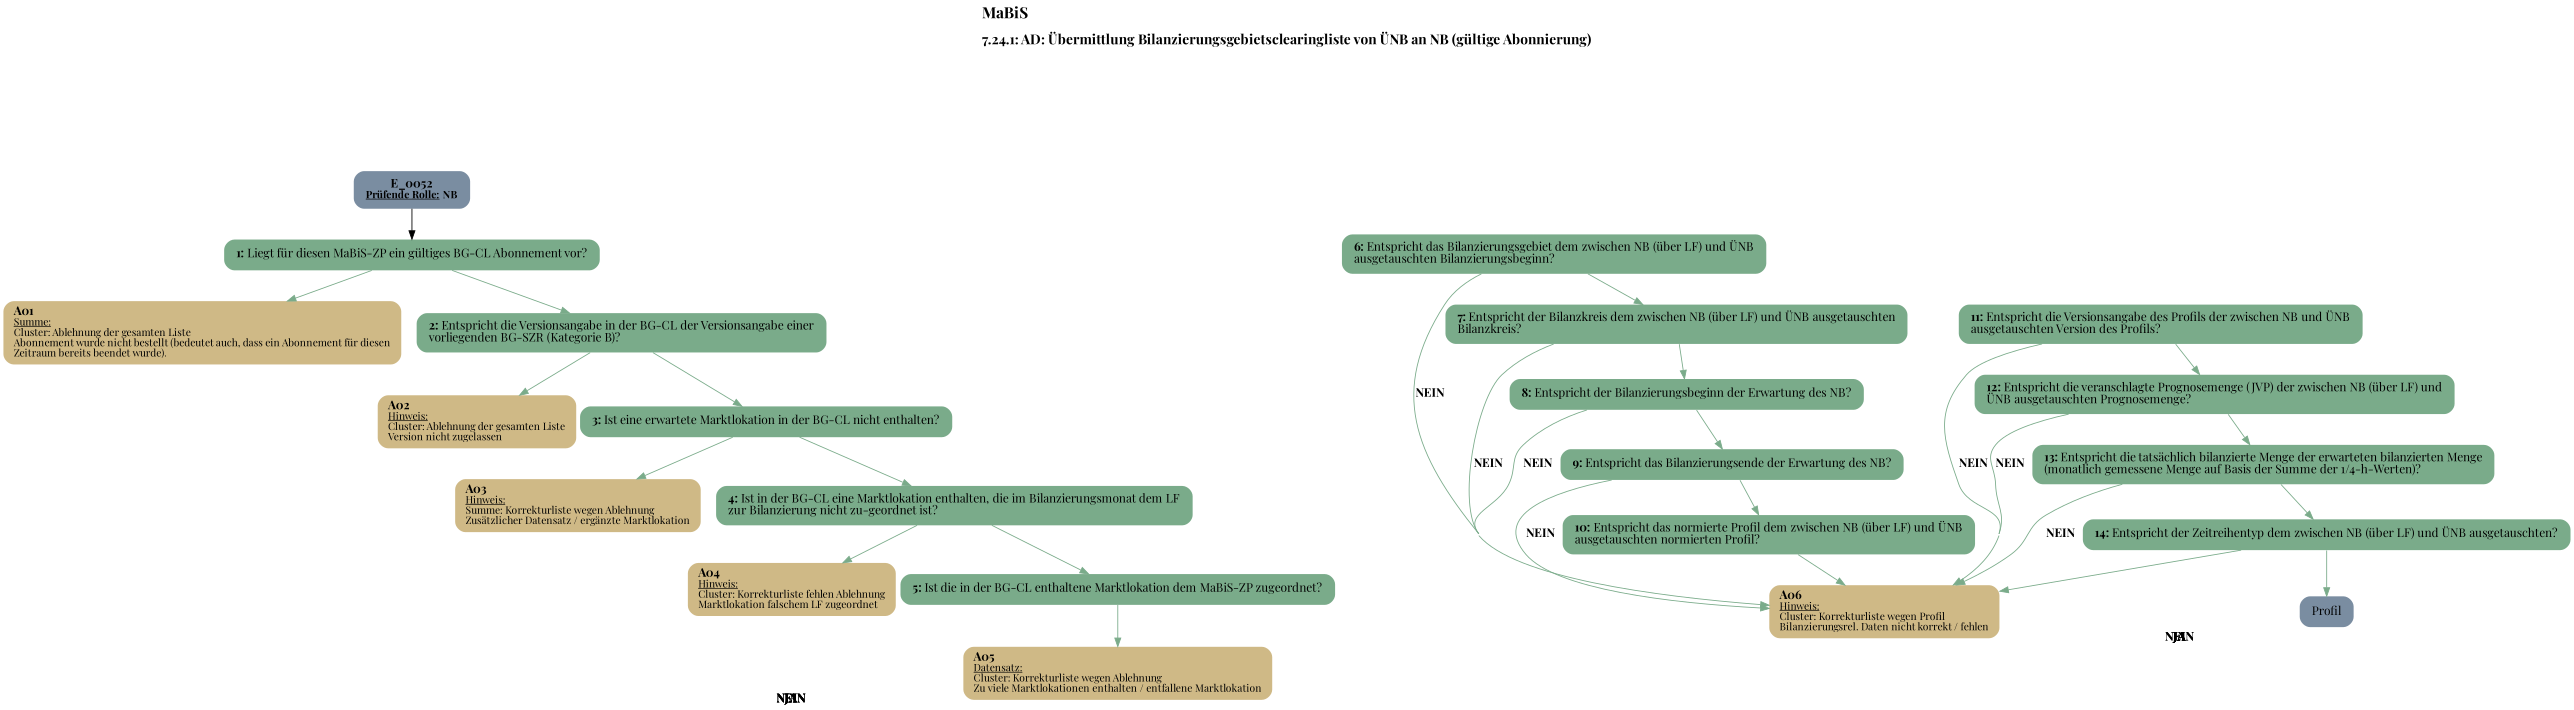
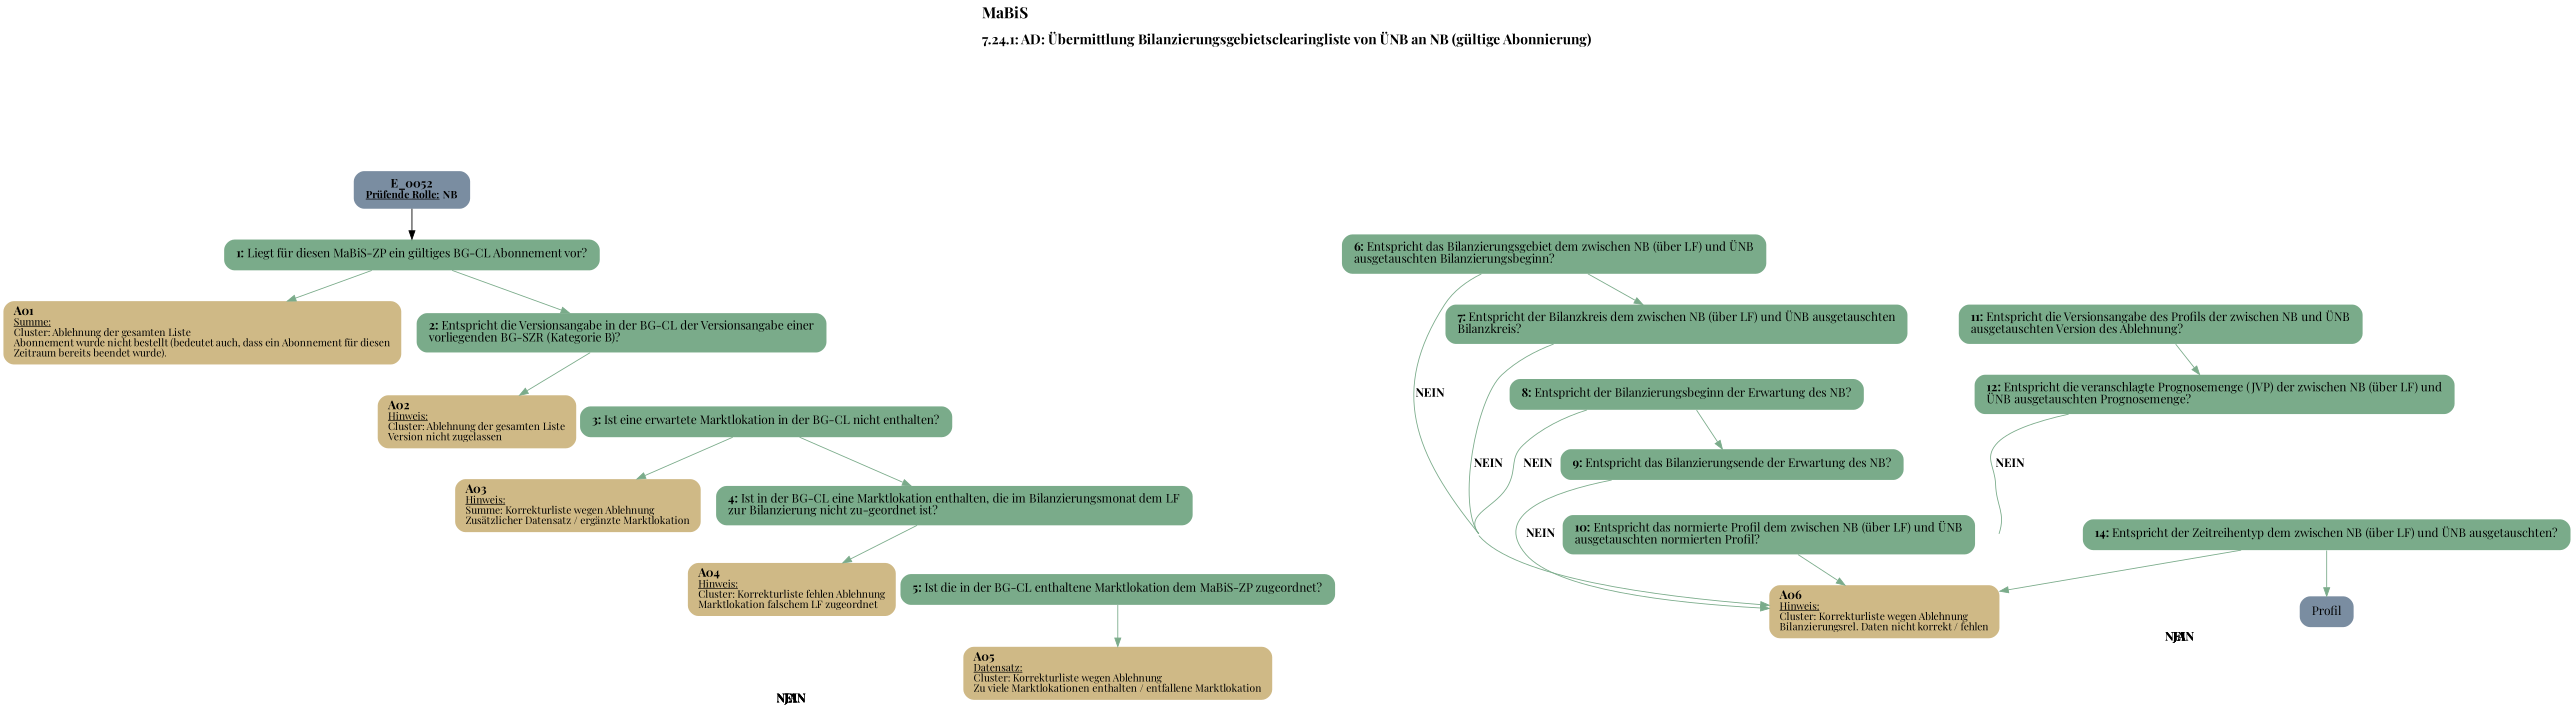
(2066, 329) -> (2077, 329)
(1681, 357) -> none
(694, 377) -> none
(1945, 421) -> none
(2263, 465) -> none
(1747, 494) -> none
(1036, 548) -> none
(1863, 617) -> (1874, 617)
